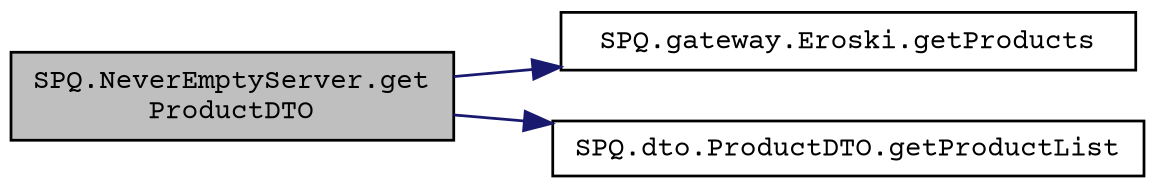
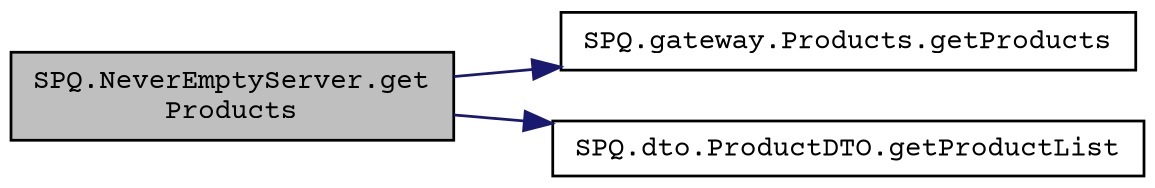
(848, 41) -> (848, 41)
(232, 96) -> (232, 96)
